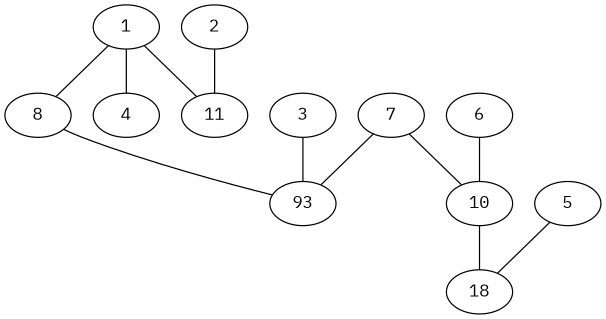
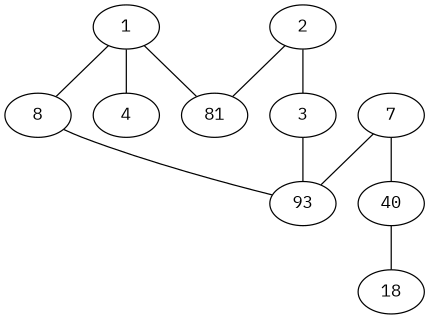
none -> (303, 71)
(215, 115) -> (215, 115)
(480, 115) -> none
(480, 204) -> (391, 204)
(568, 204) -> none
